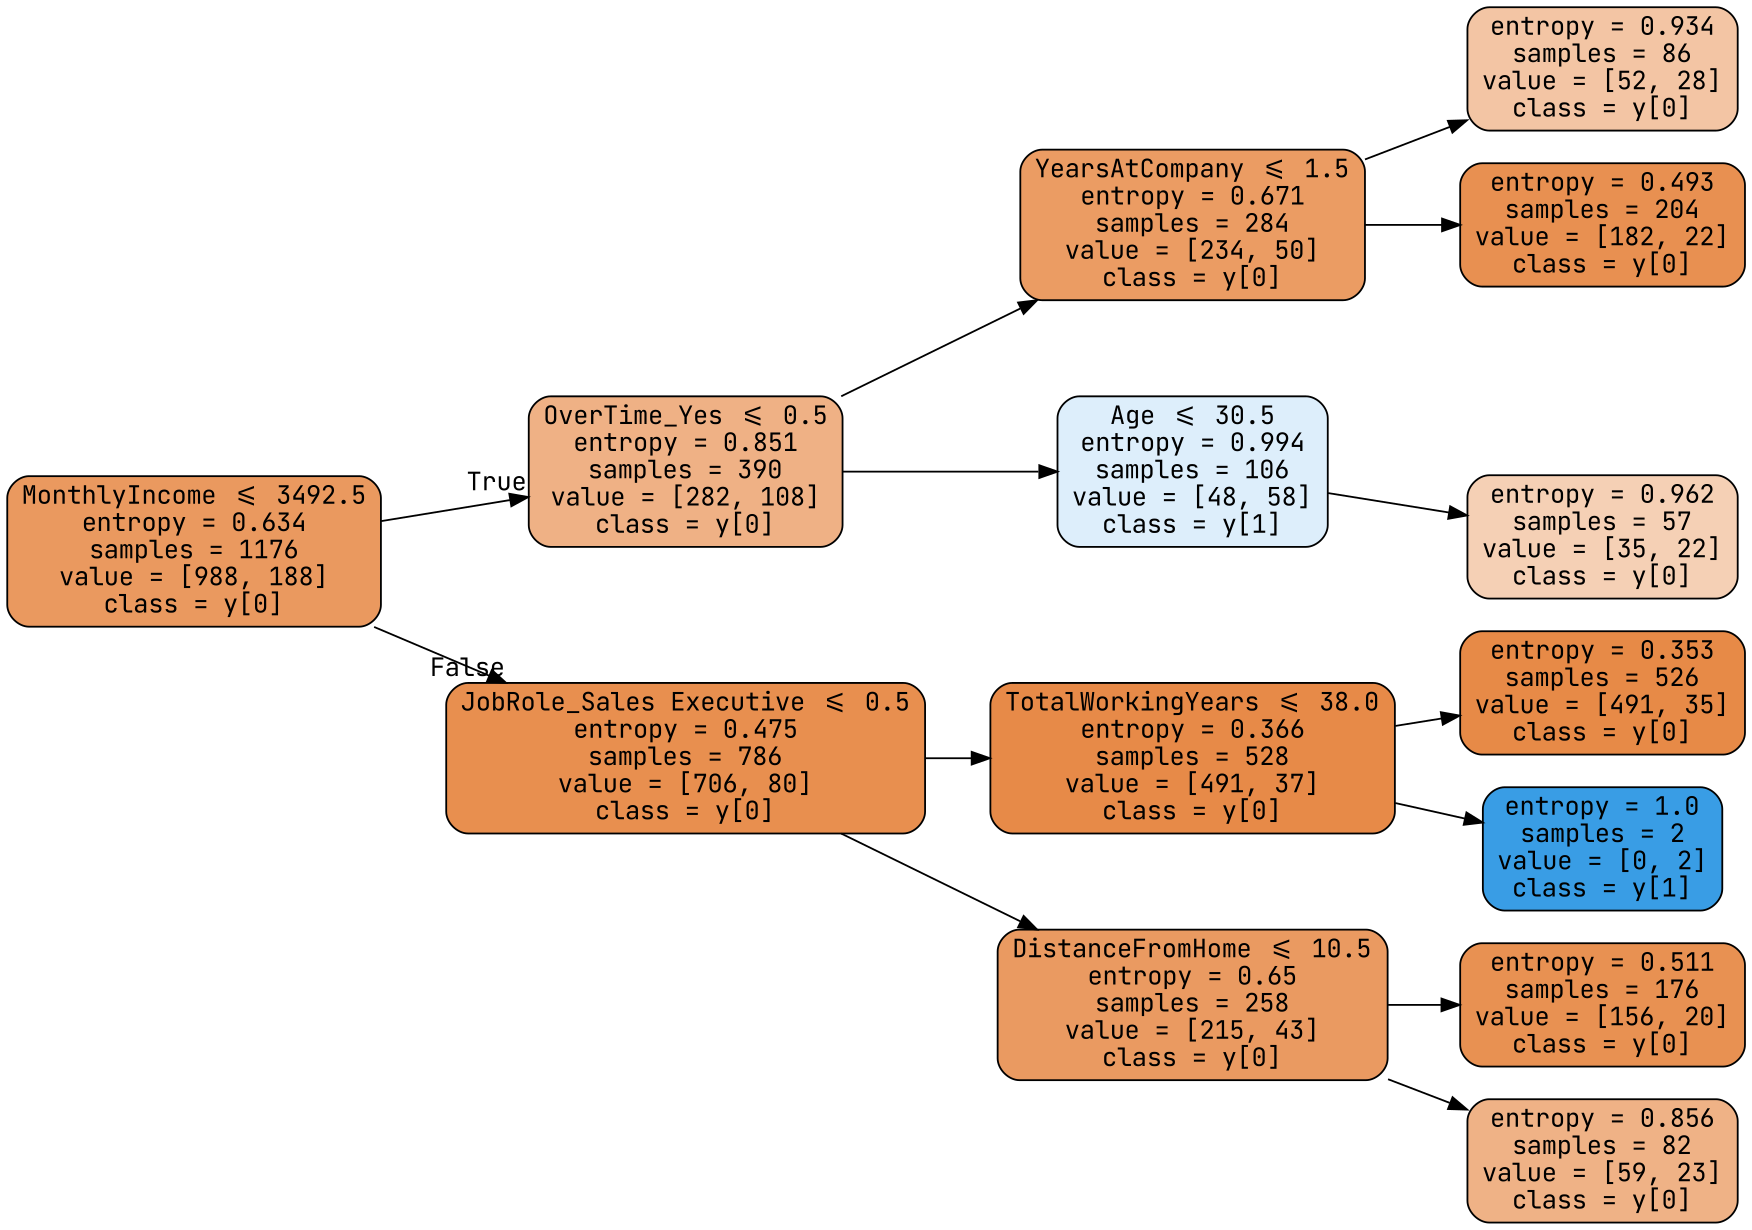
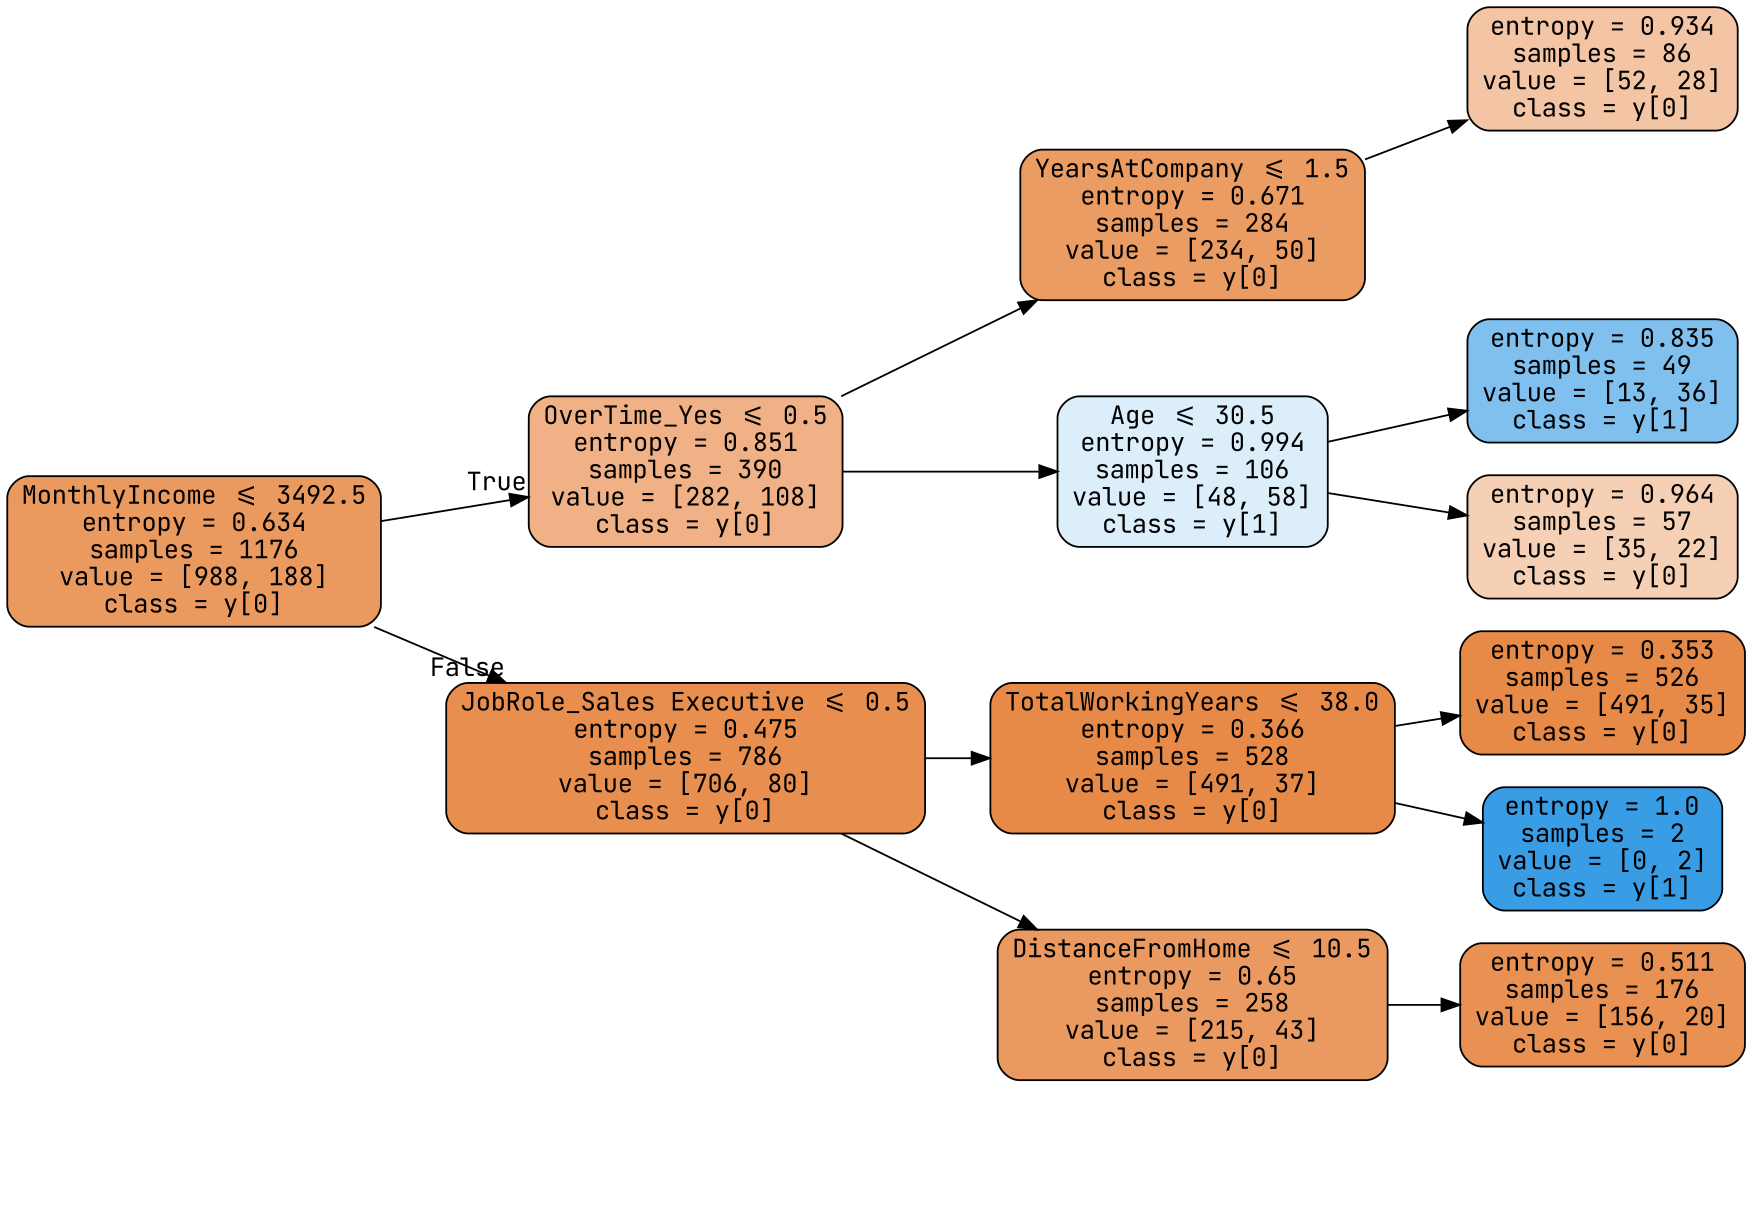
(1603, 225) -> none
none -> (1603, 381)
(1603, 537) -> (1603, 537)
(1603, 1161) -> none
